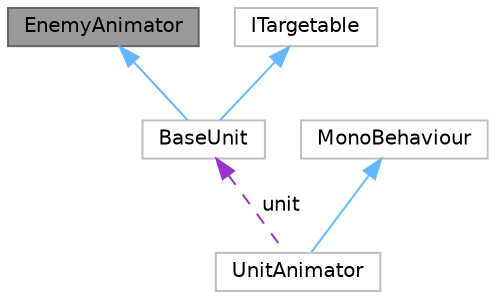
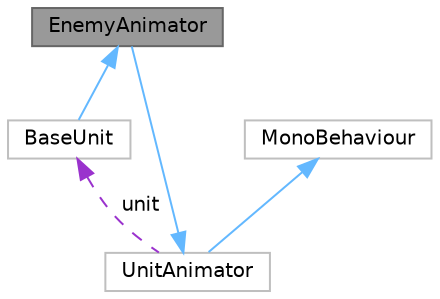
(306, 27) -> none
none -> (155, 140)
